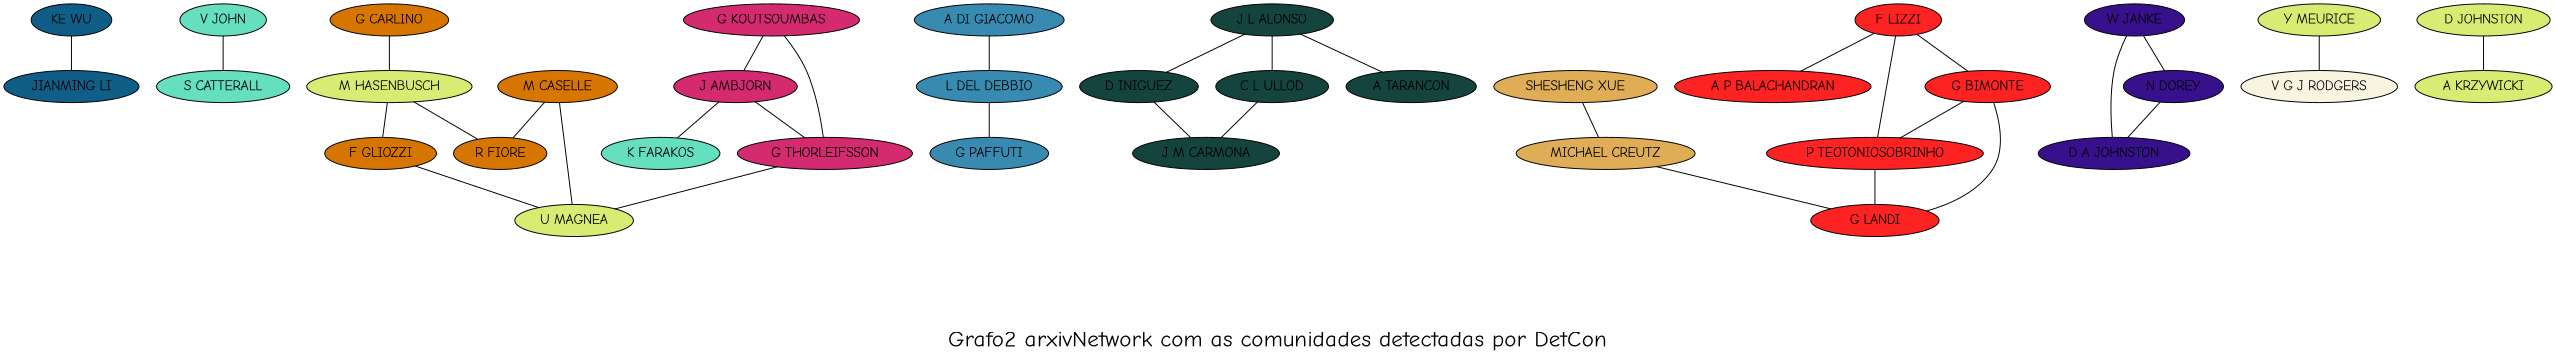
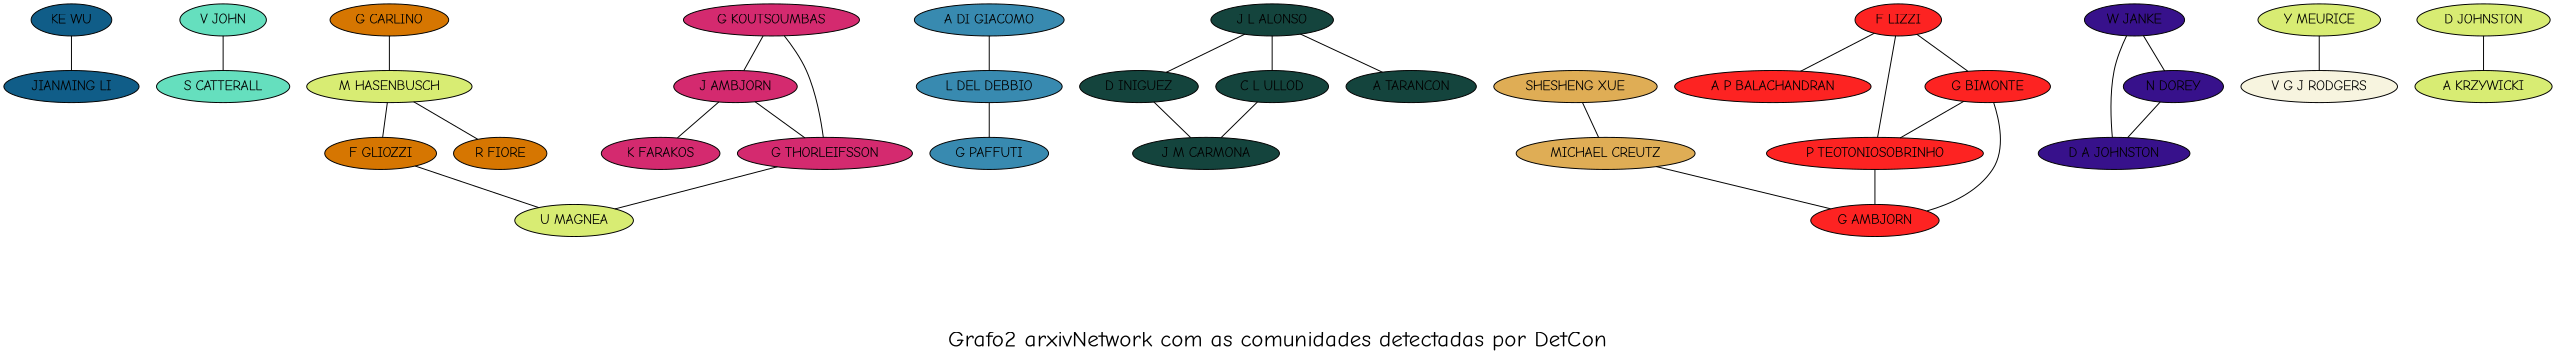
(558, 87) -> none
(661, 153) -> (661, 153)
(1875, 220) -> (1875, 220)
